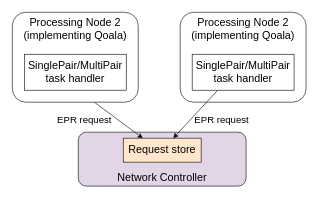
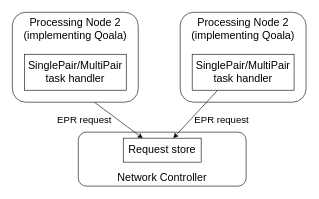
(162, 150) -> (162, 150)
(162, 178) -> (162, 178)
